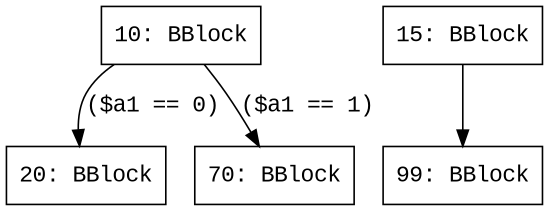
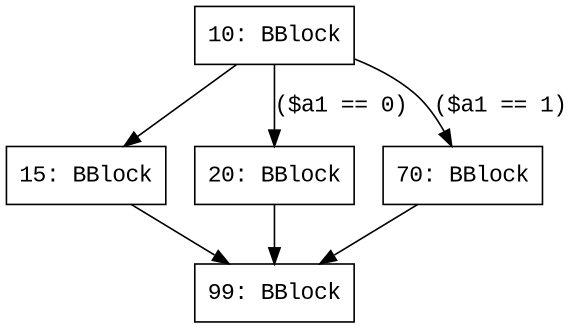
none -> (187, 101)
none -> (274, 226)
none -> (376, 230)
